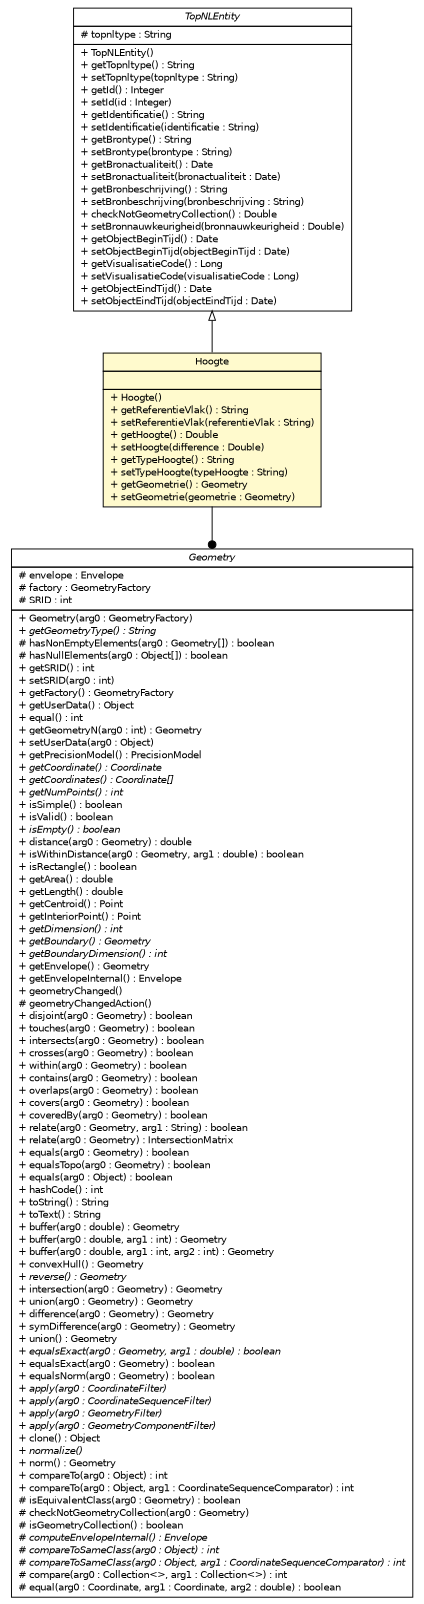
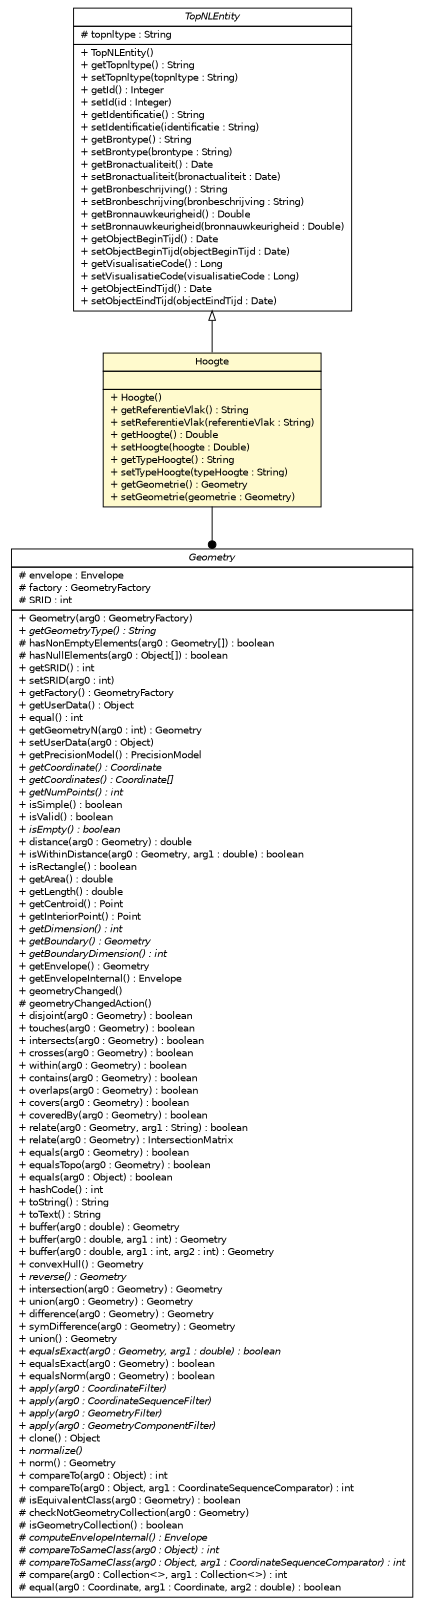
(179, 215) -> (165, 215)
(187, 448) -> (180, 448)
